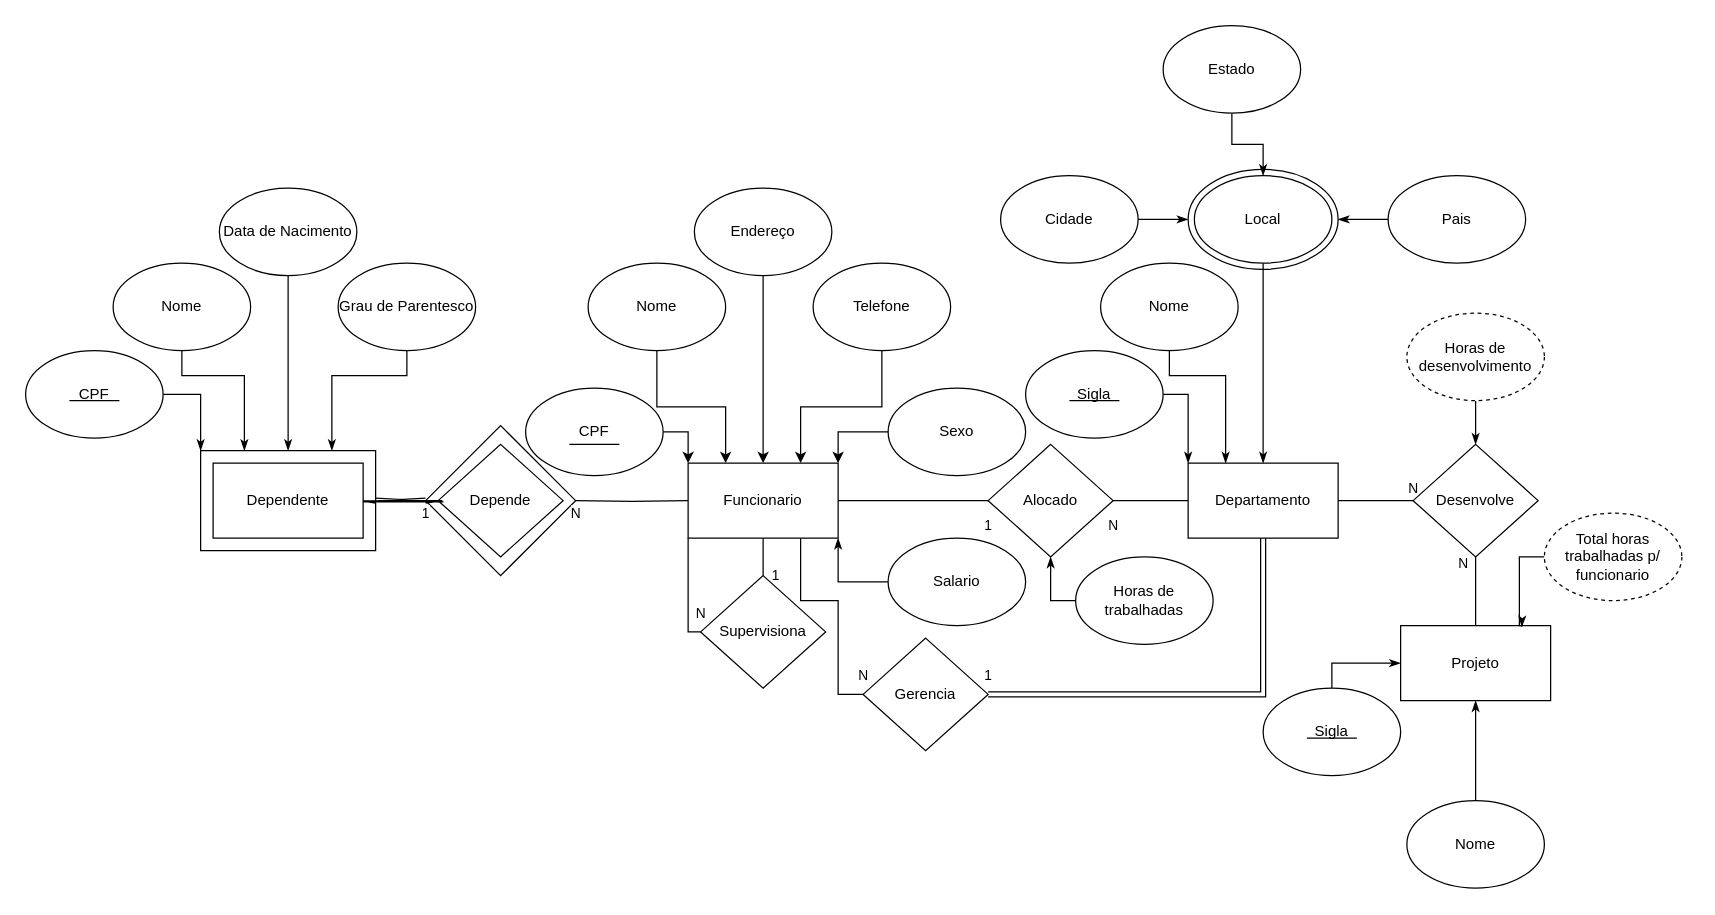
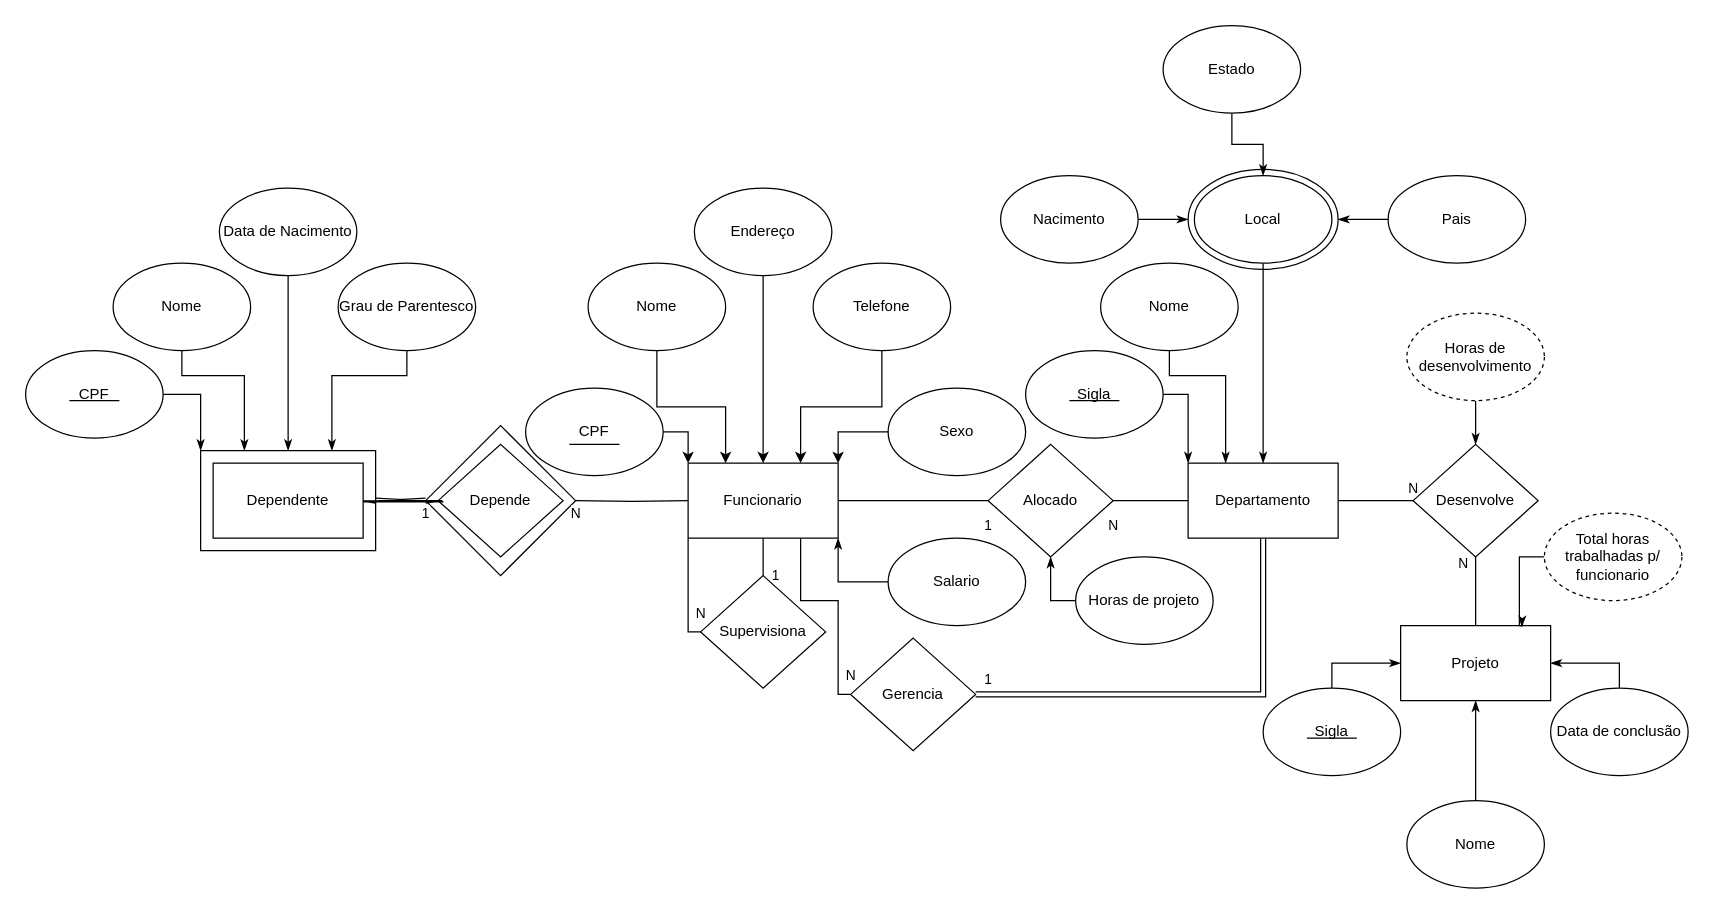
(1069, 219) -> (1069, 219)
(1144, 601) -> (1144, 601)
none -> (1602, 663)
(926, 694) -> (913, 694)
none -> (1619, 732)
